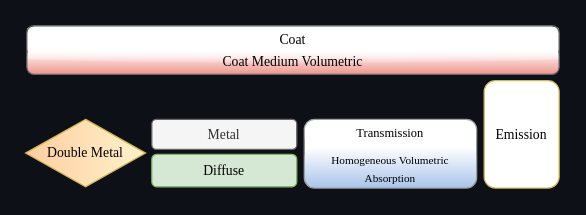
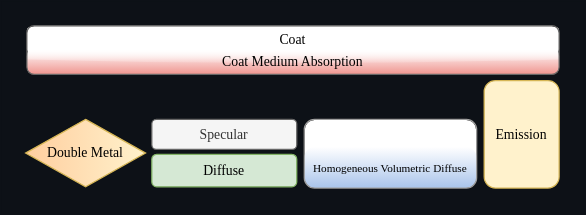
(293, 62) -> (293, 62)
(391, 133) -> none
(224, 134) -> (224, 134)
(522, 134) -> (522, 134)
(391, 168) -> (391, 168)
